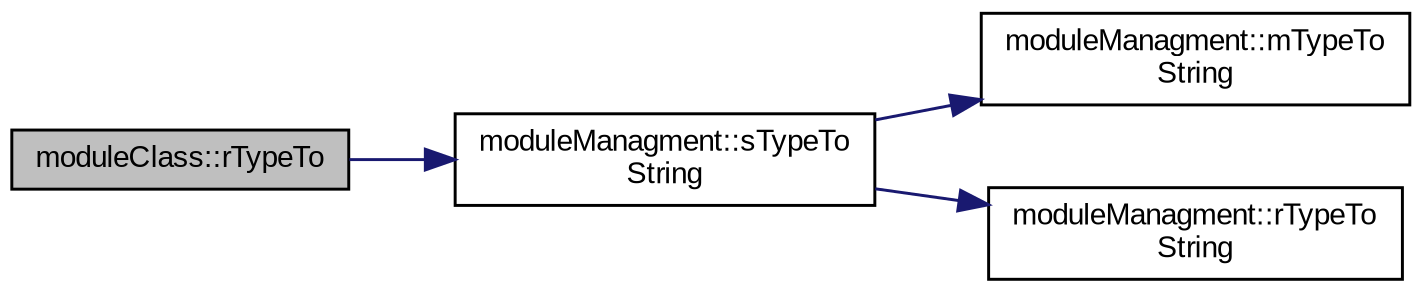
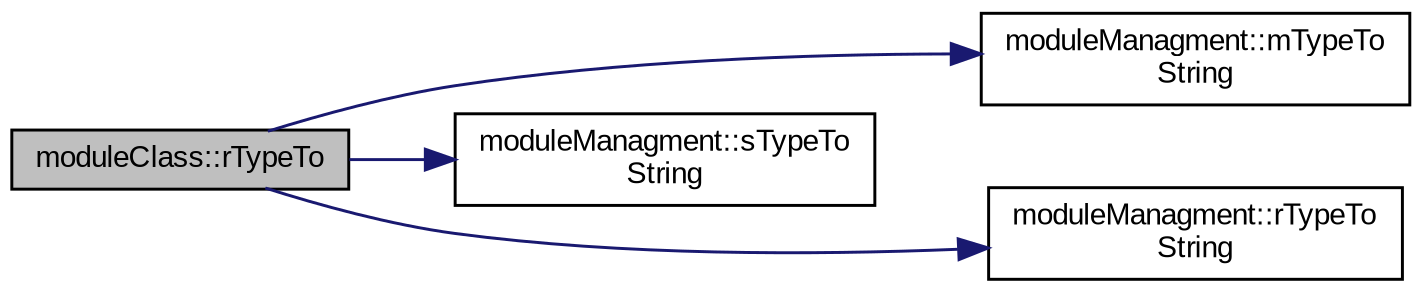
(913, 113) -> (606, 68)
(917, 195) -> (609, 248)
